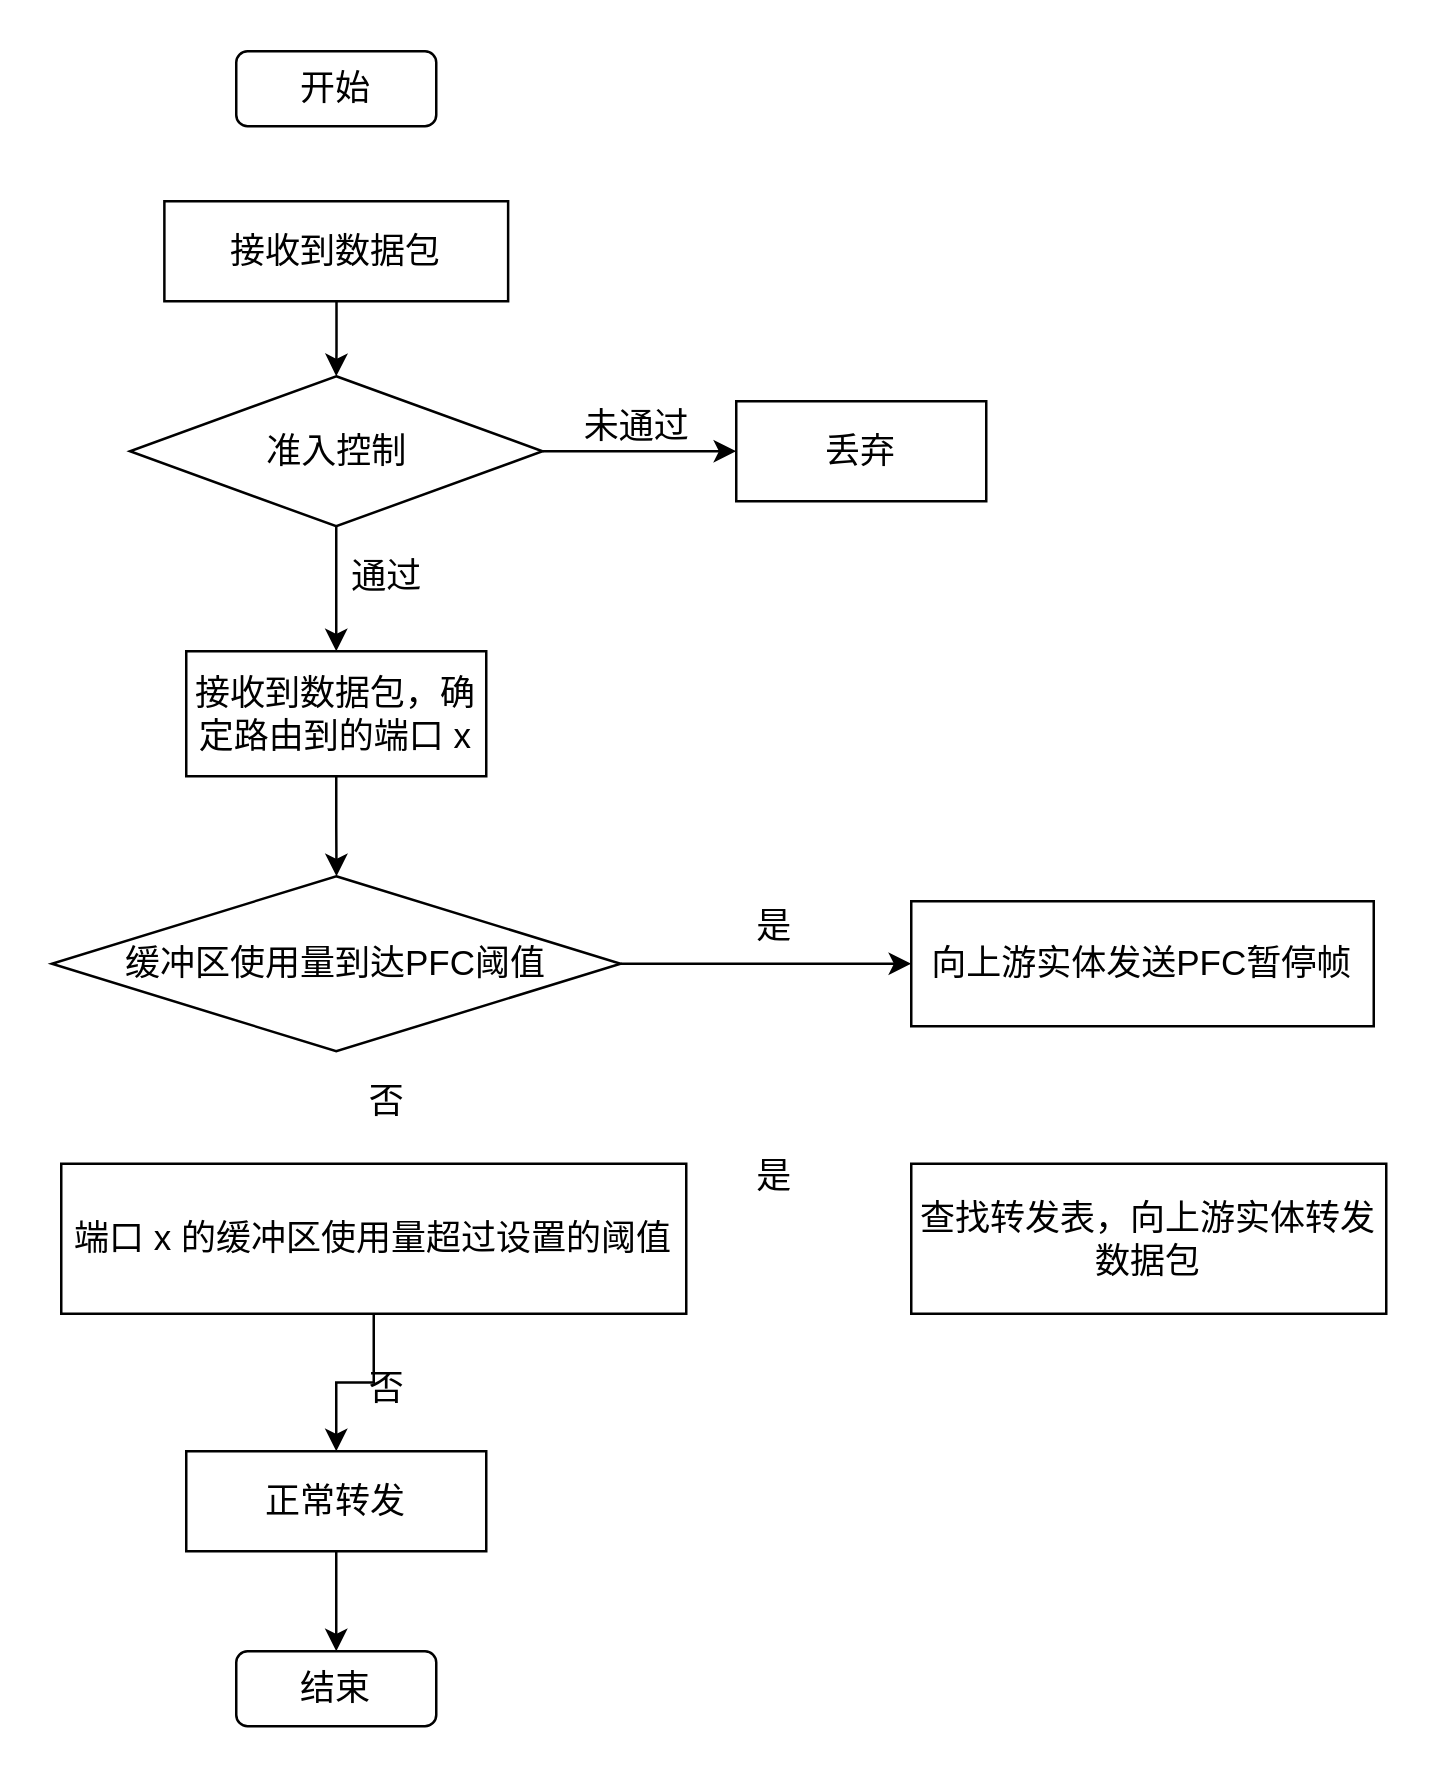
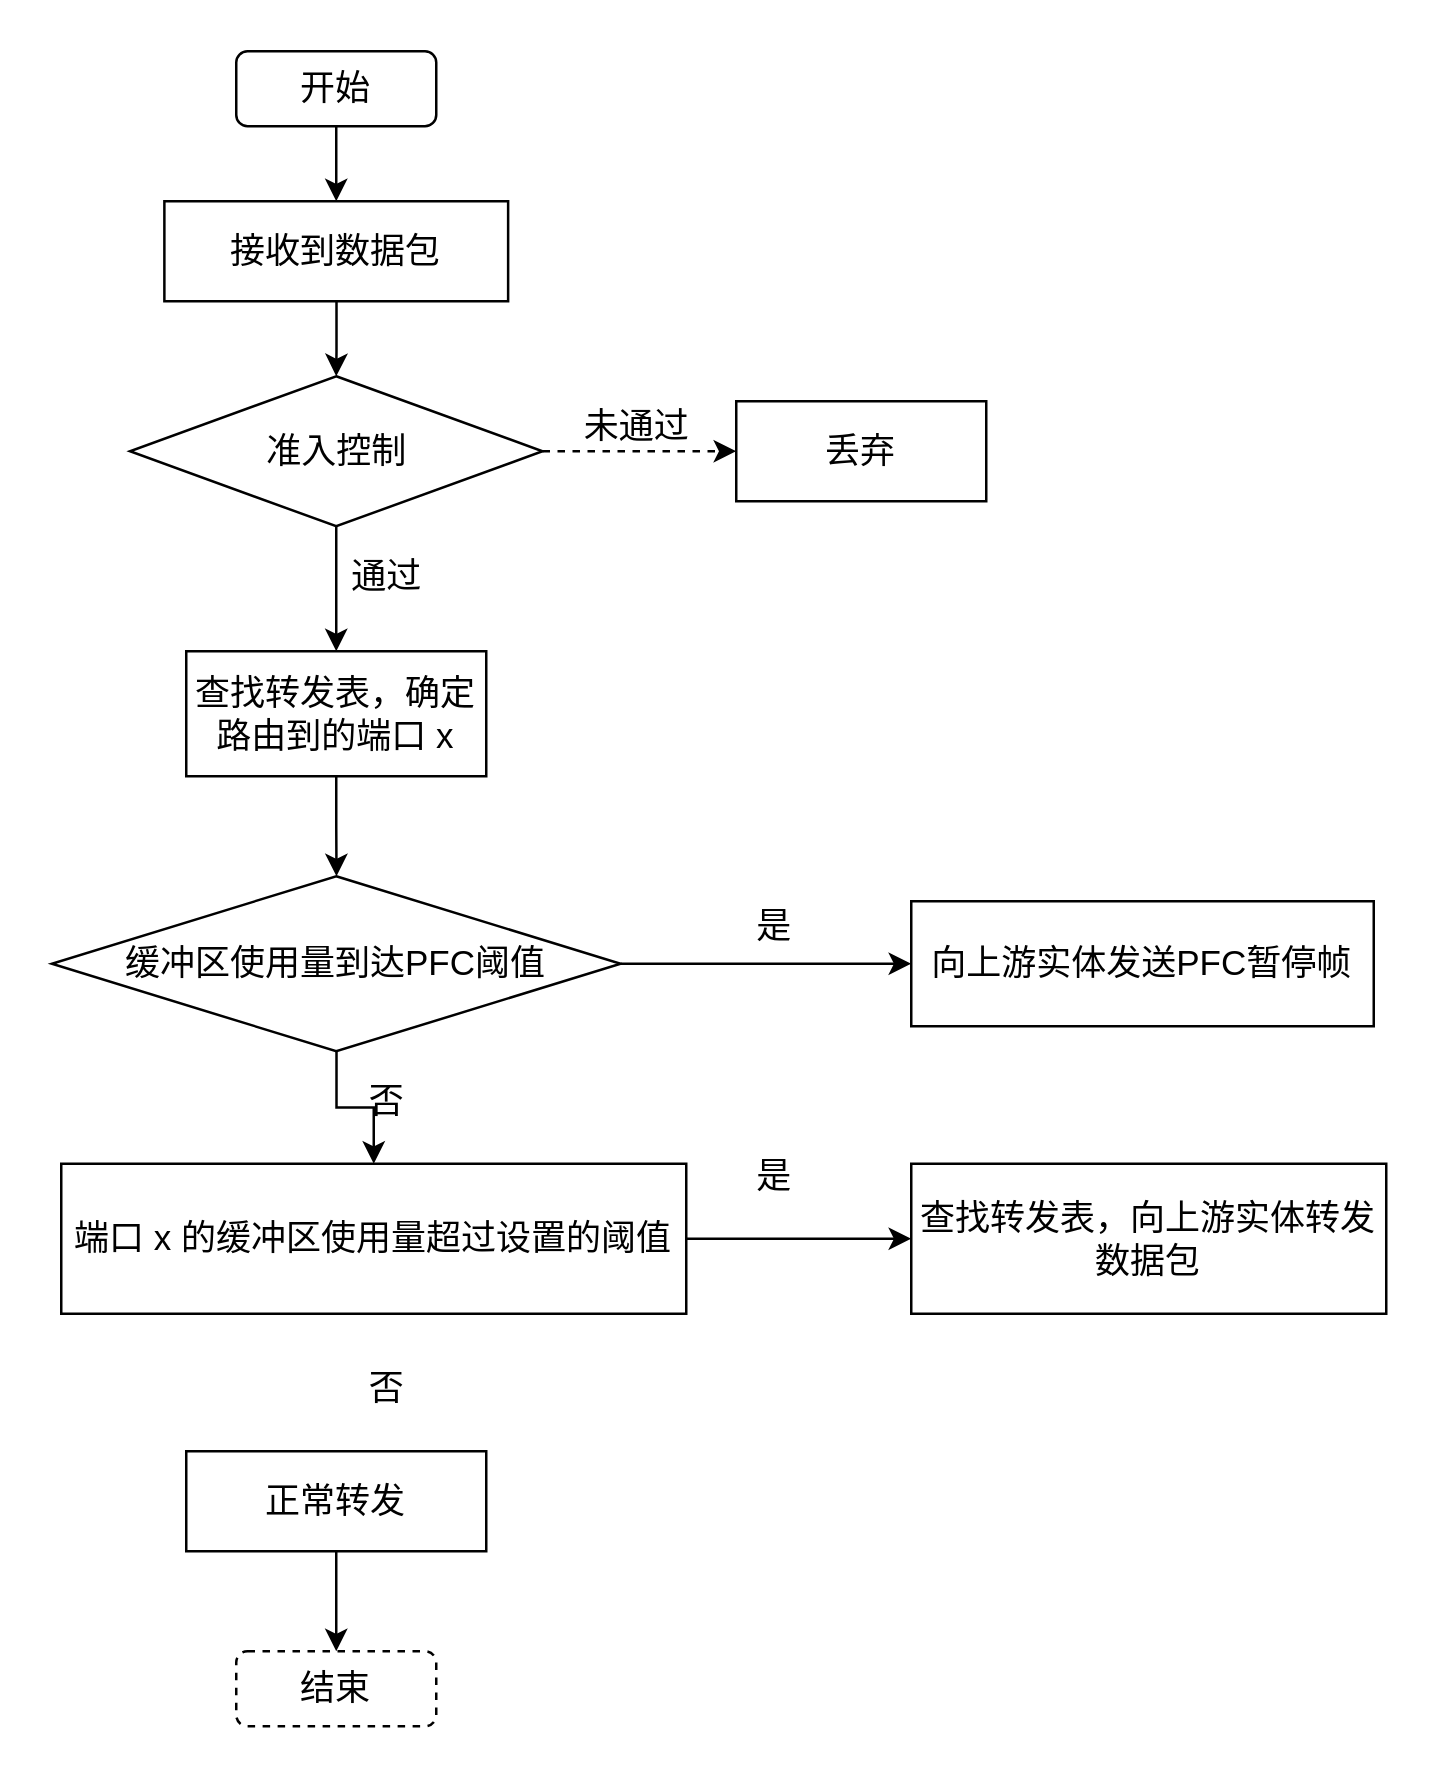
none -> (336, 155)
(633, 451) -> (633, 451)
(336, 714) -> (336, 714)
none -> (347, 1108)
none -> (790, 1239)
(364, 1383) -> none
(336, 1689) -> (336, 1689)
